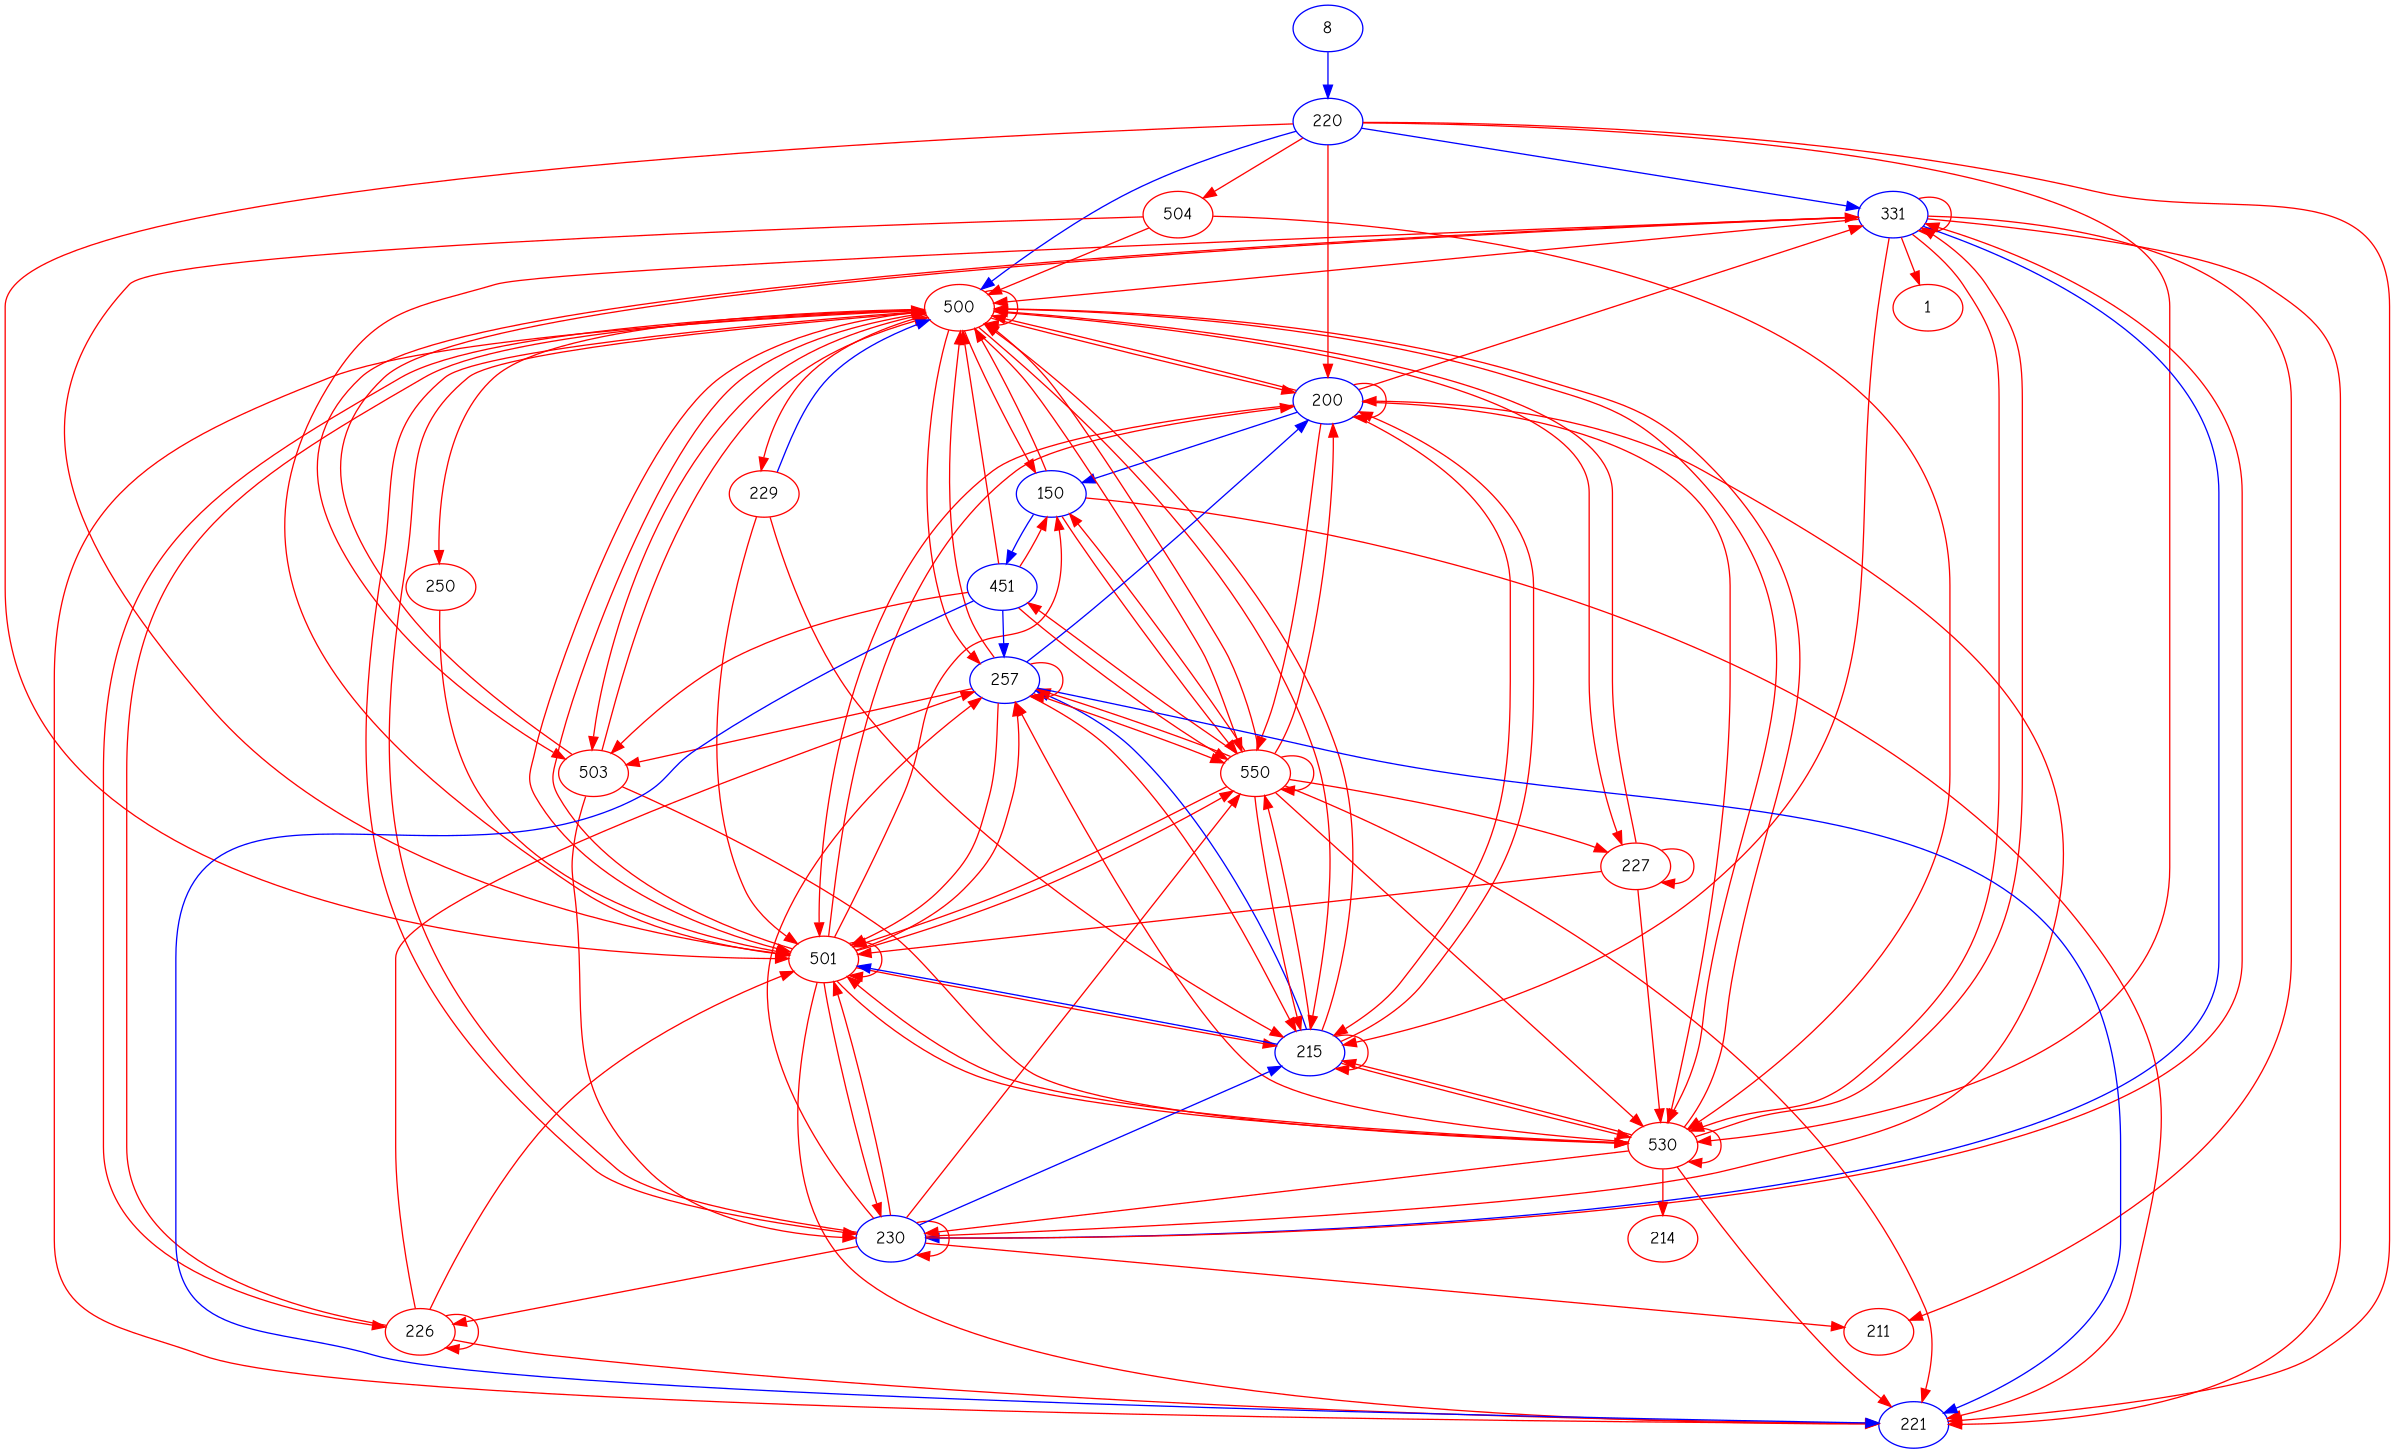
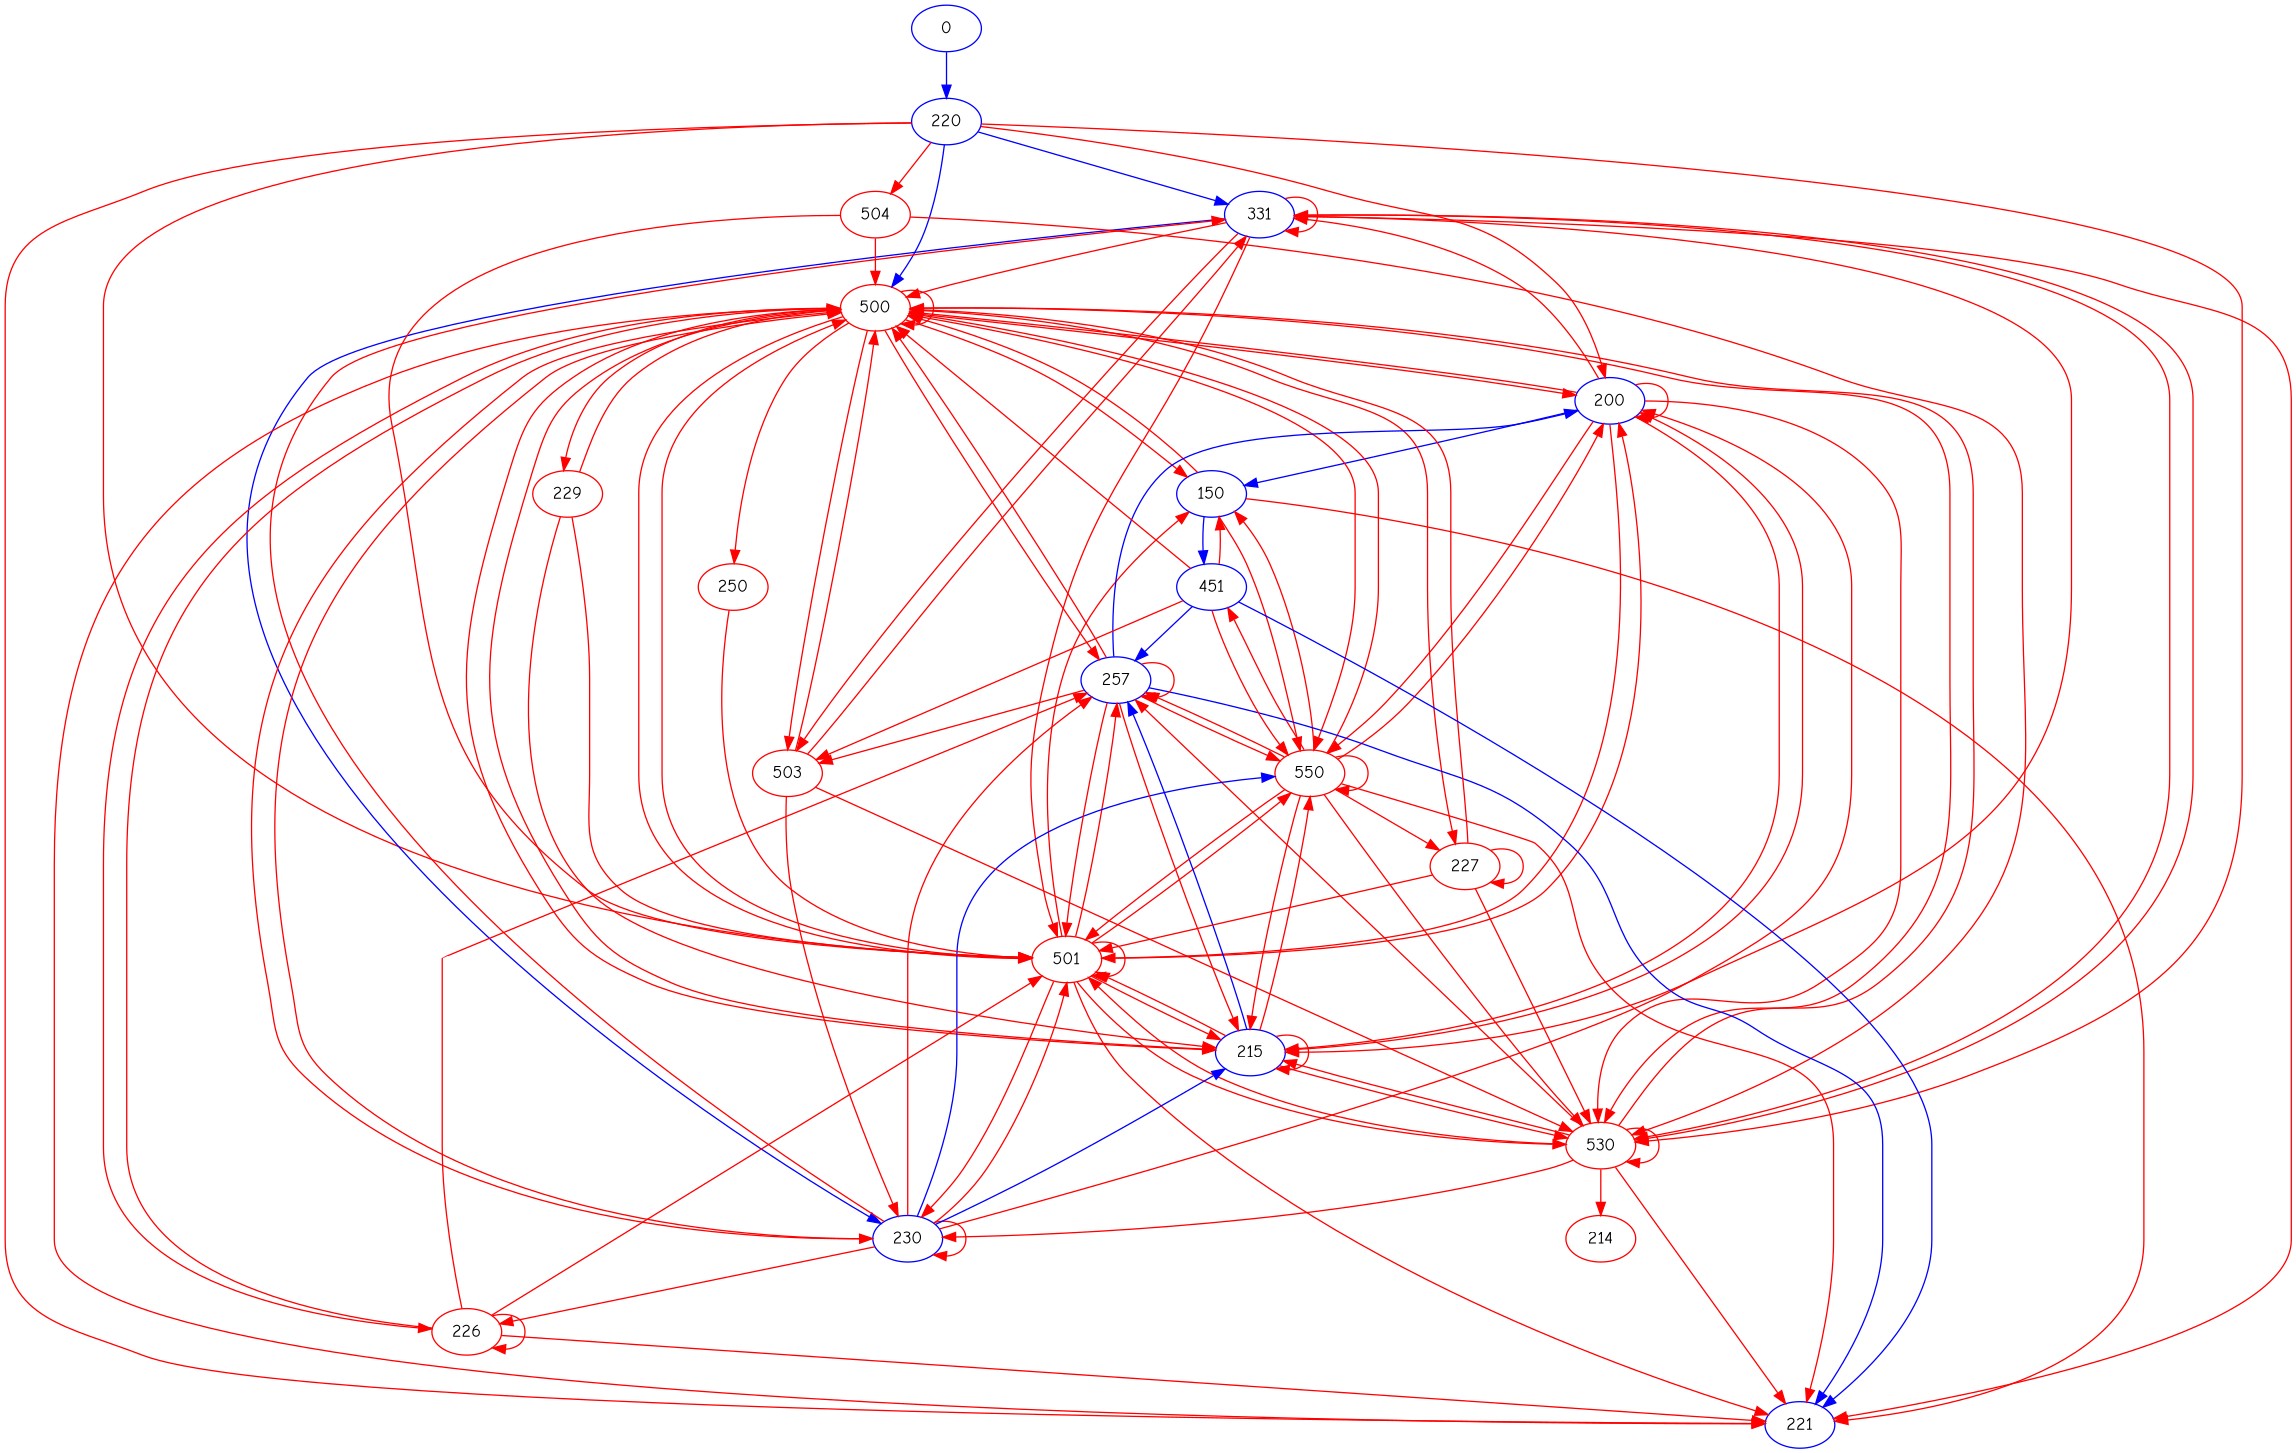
(1328, 28) -> (947, 28)
(1928, 308) -> none
(827, 379) -> (674, 350)
(1074, 1006) -> (1167, 1006)
(1061, 1022) -> (973, 901)
(1879, 1332) -> none
